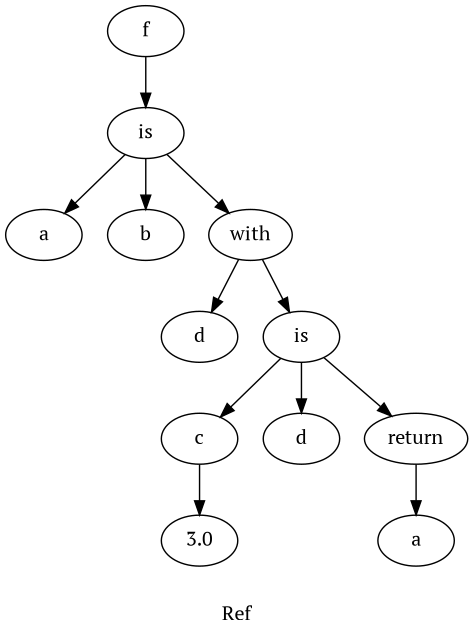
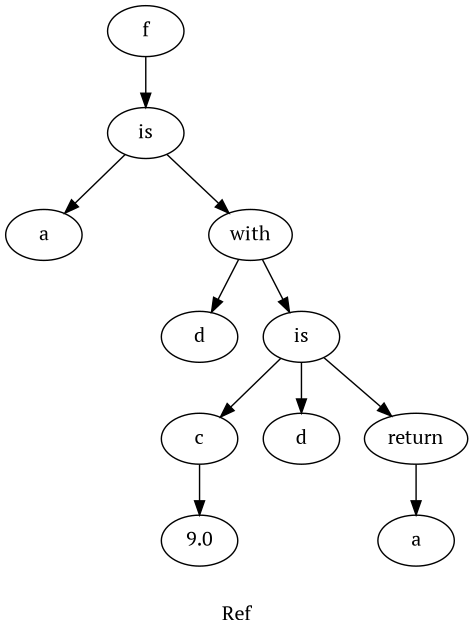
(146, 235) -> none
(200, 541) -> (200, 541)
